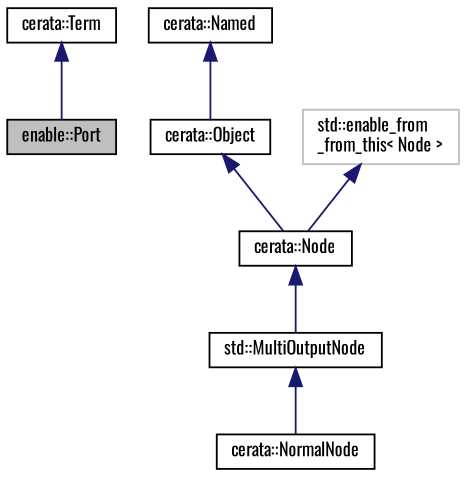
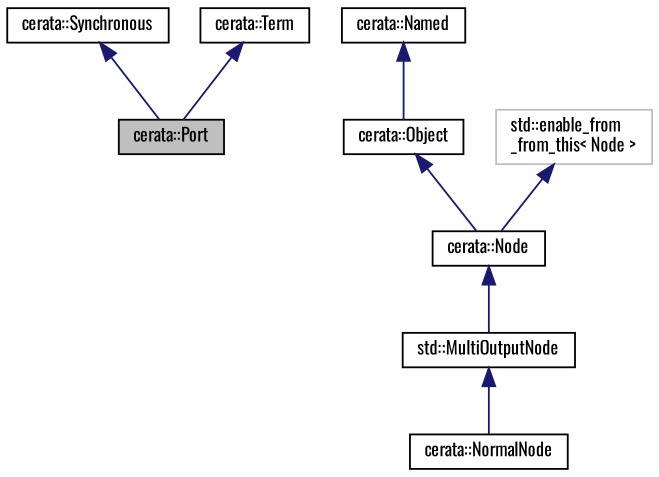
none -> (88, 25)
(62, 137) -> (171, 137)
